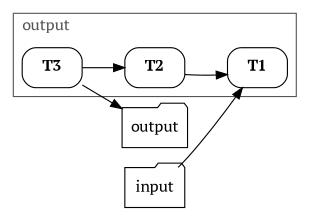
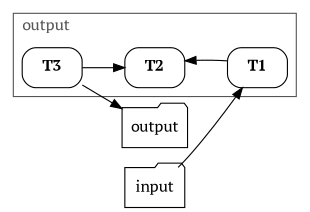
(200, 75) -> (212, 60)
